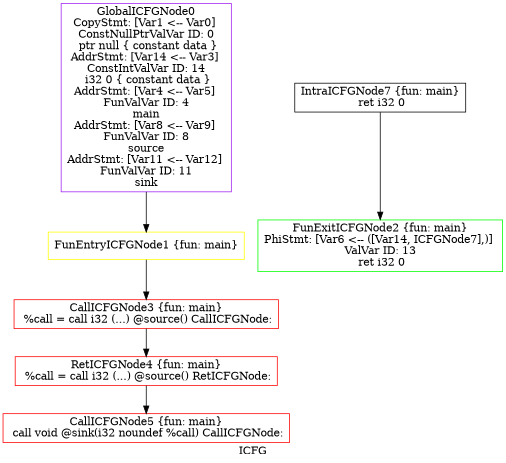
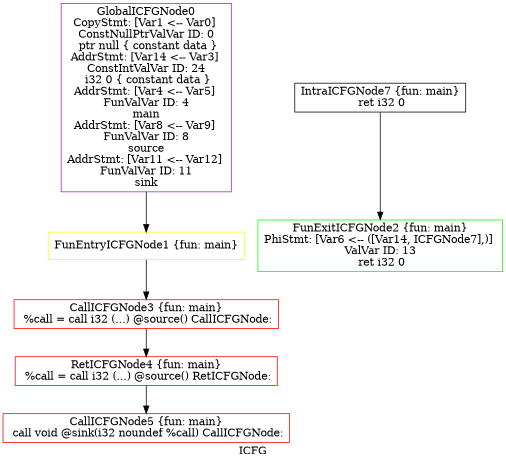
(146, 69) -> (146, 69)
